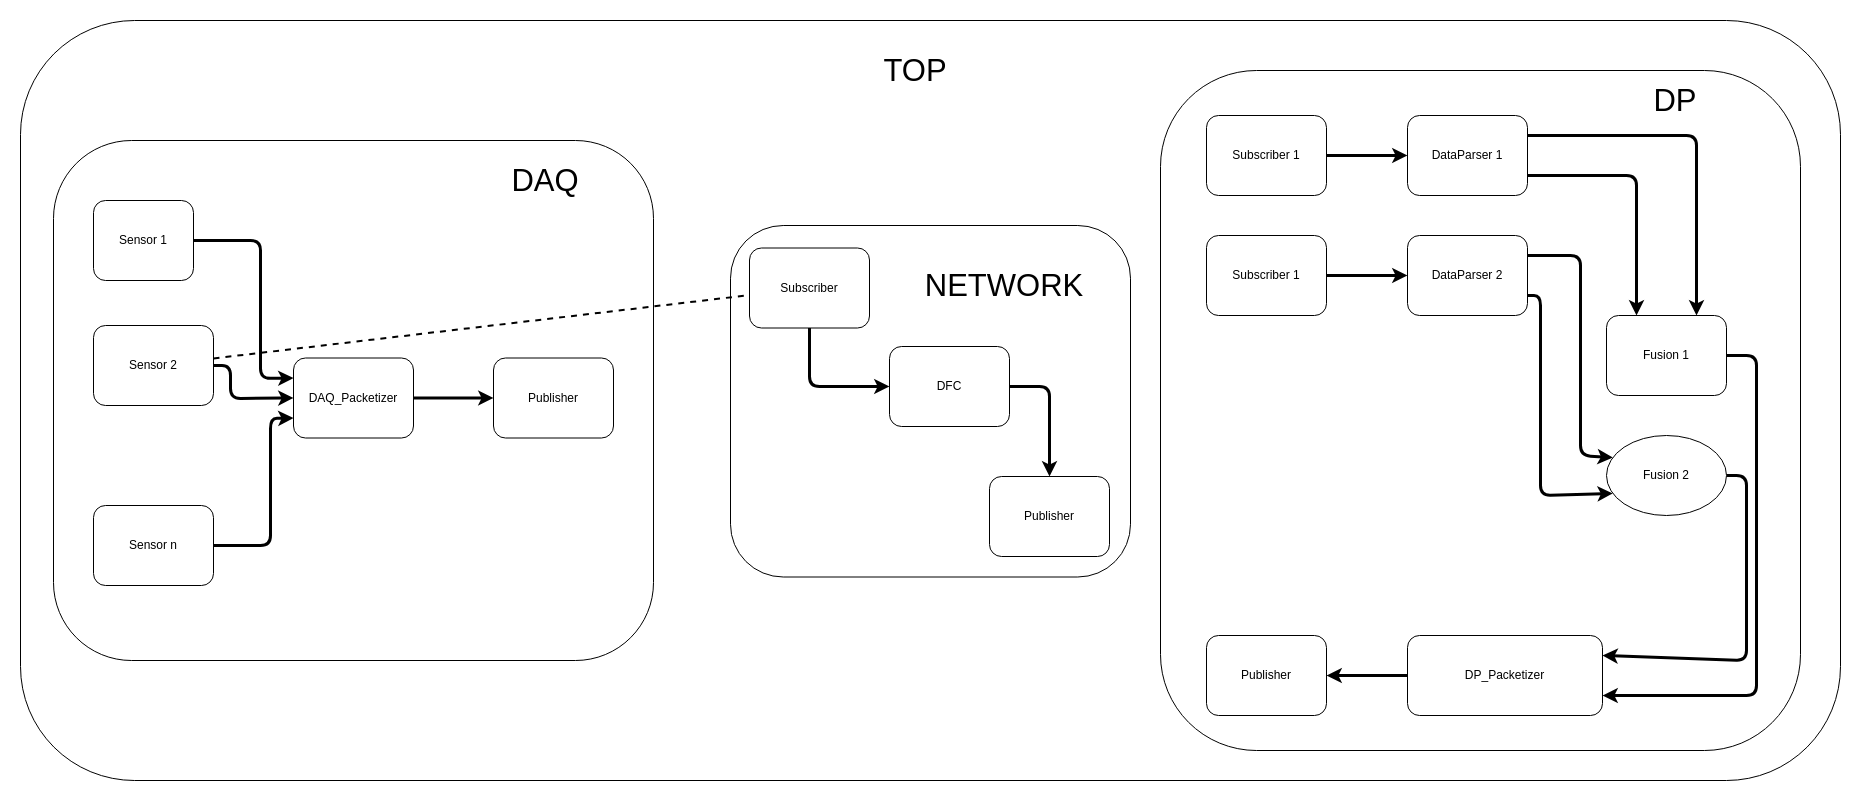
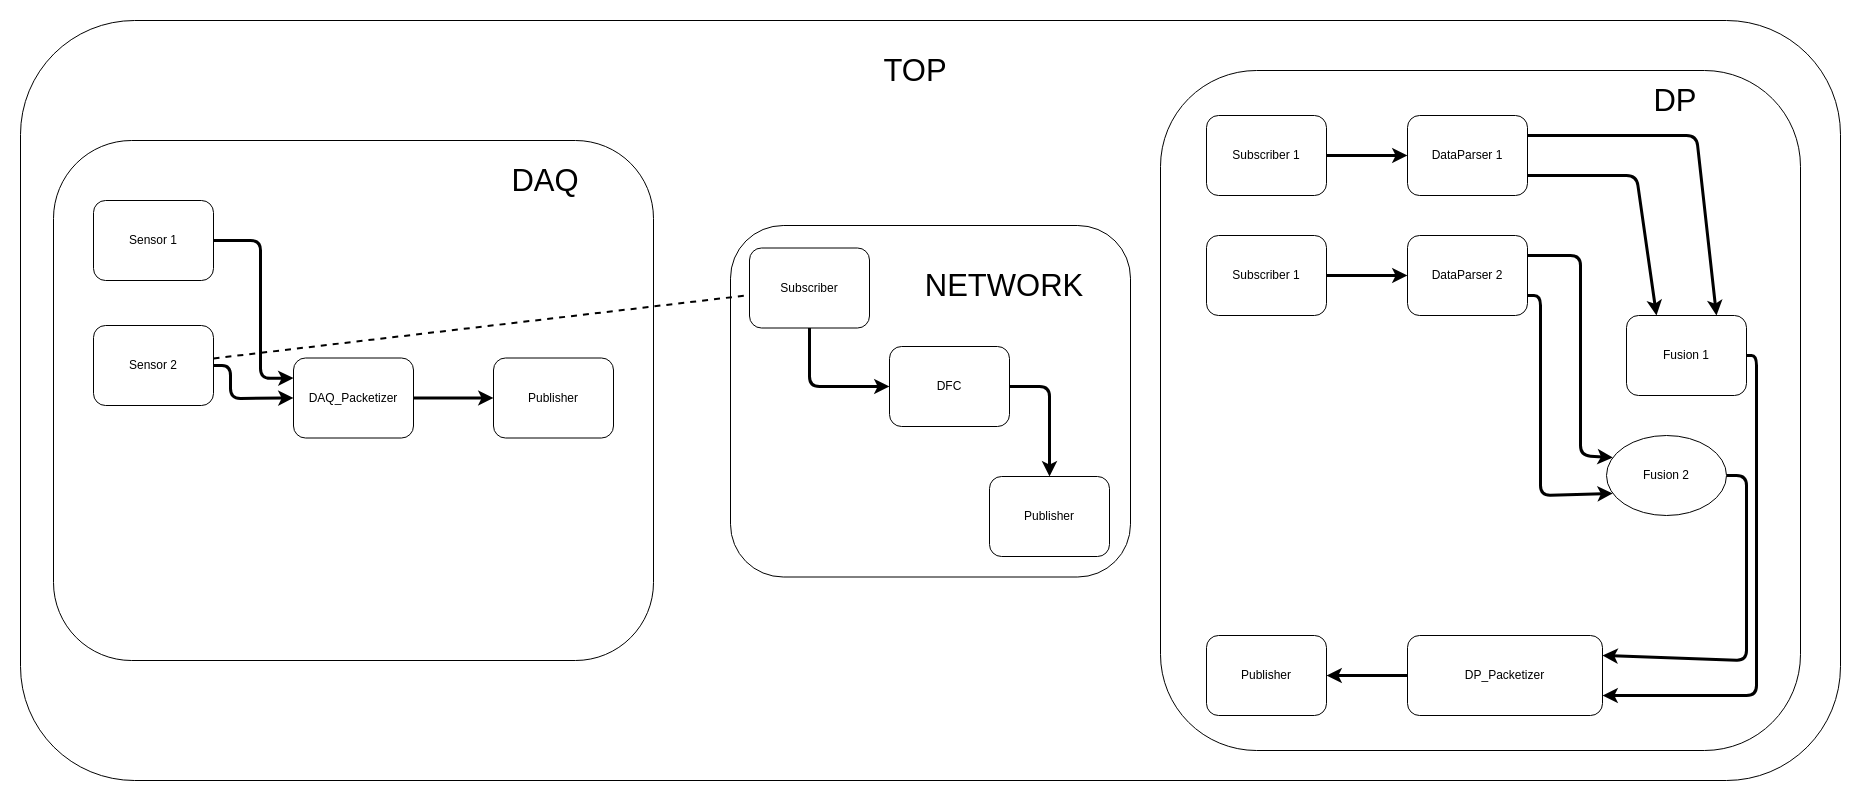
(144, 241) -> (154, 241)
(1667, 356) -> (1687, 356)
(271, 503) -> none
(154, 546) -> none
